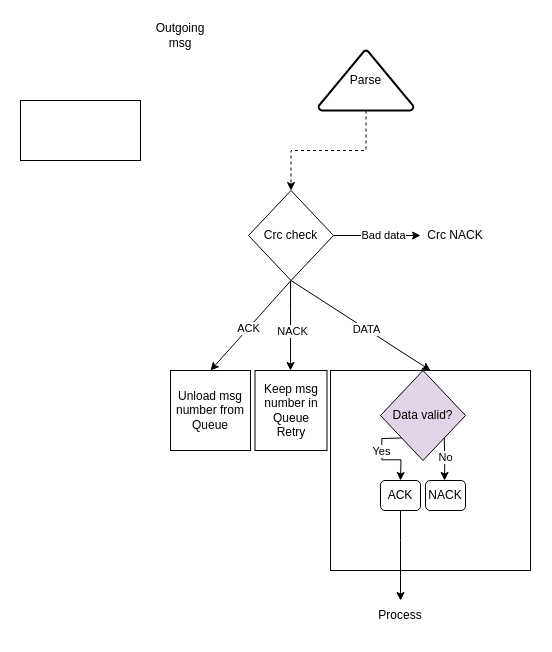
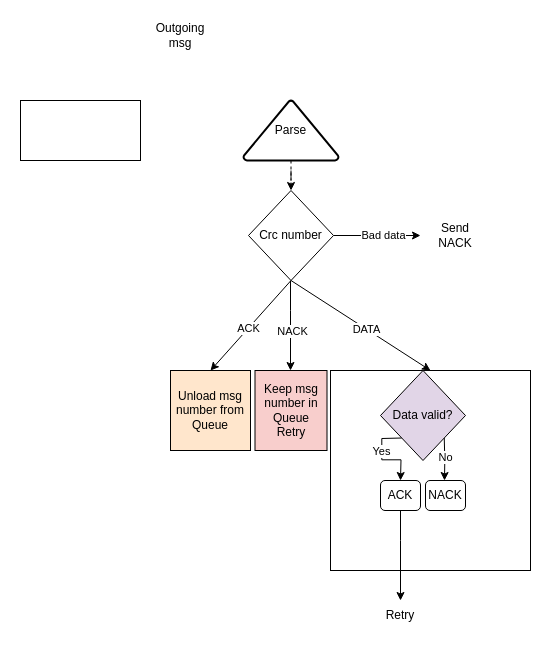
(366, 81) -> (291, 131)
(291, 236) -> (291, 236)
(456, 236) -> (456, 236)
(211, 411) -> (211, 411)
(291, 411) -> (291, 411)
(401, 616) -> (401, 616)
